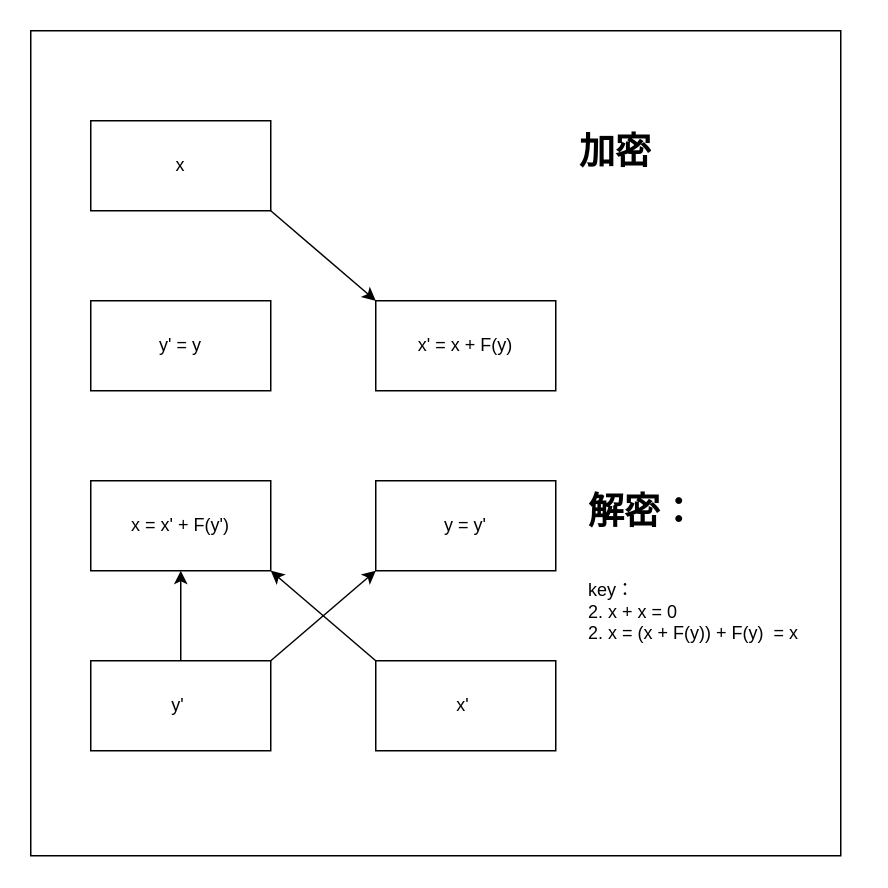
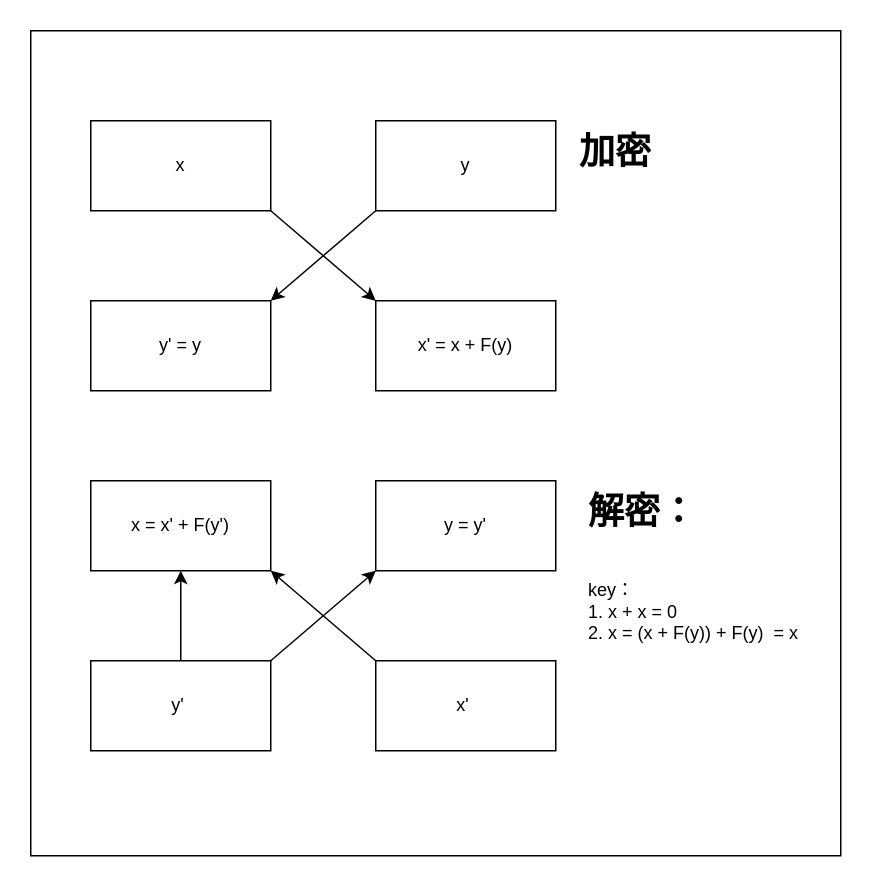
none -> (466, 166)
none -> (327, 253)
(712, 534) -> (712, 534)
